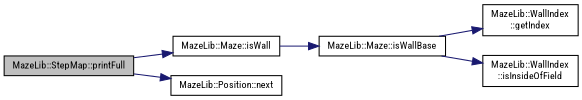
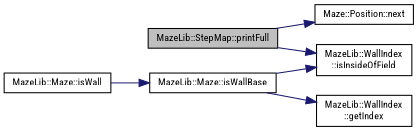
(148, 56) -> (292, 50)
(226, 85) -> (364, 15)
